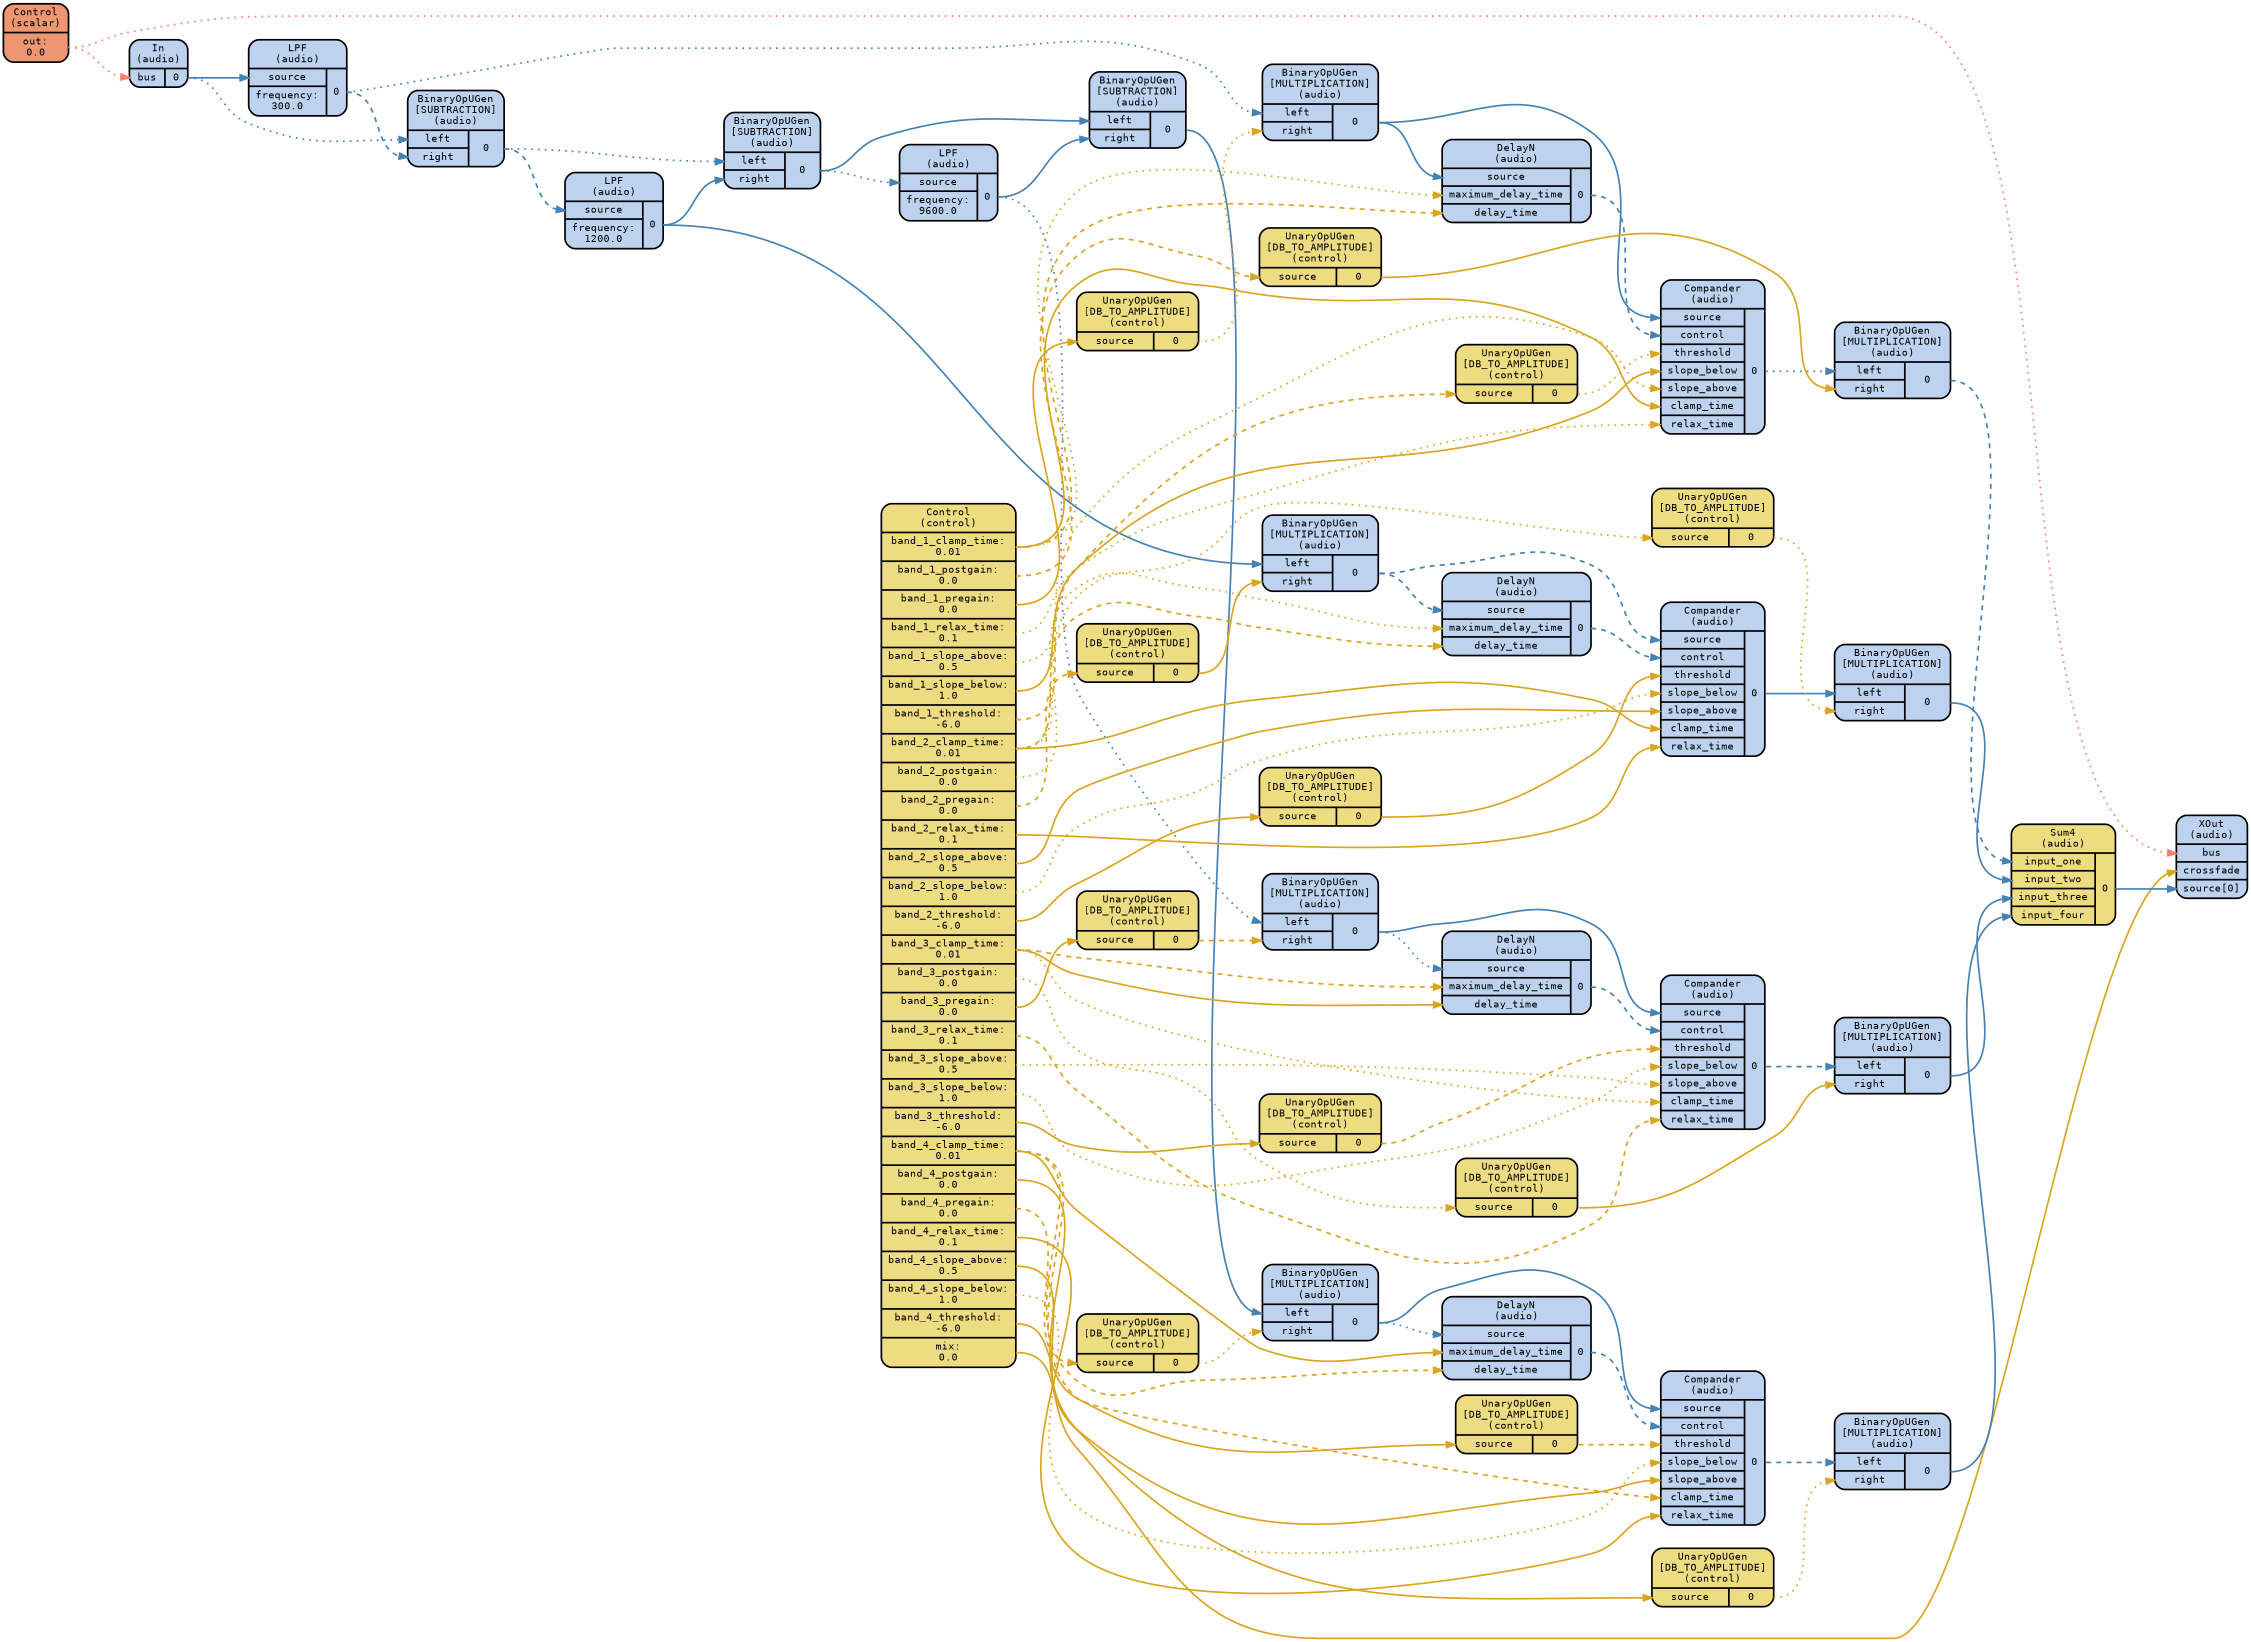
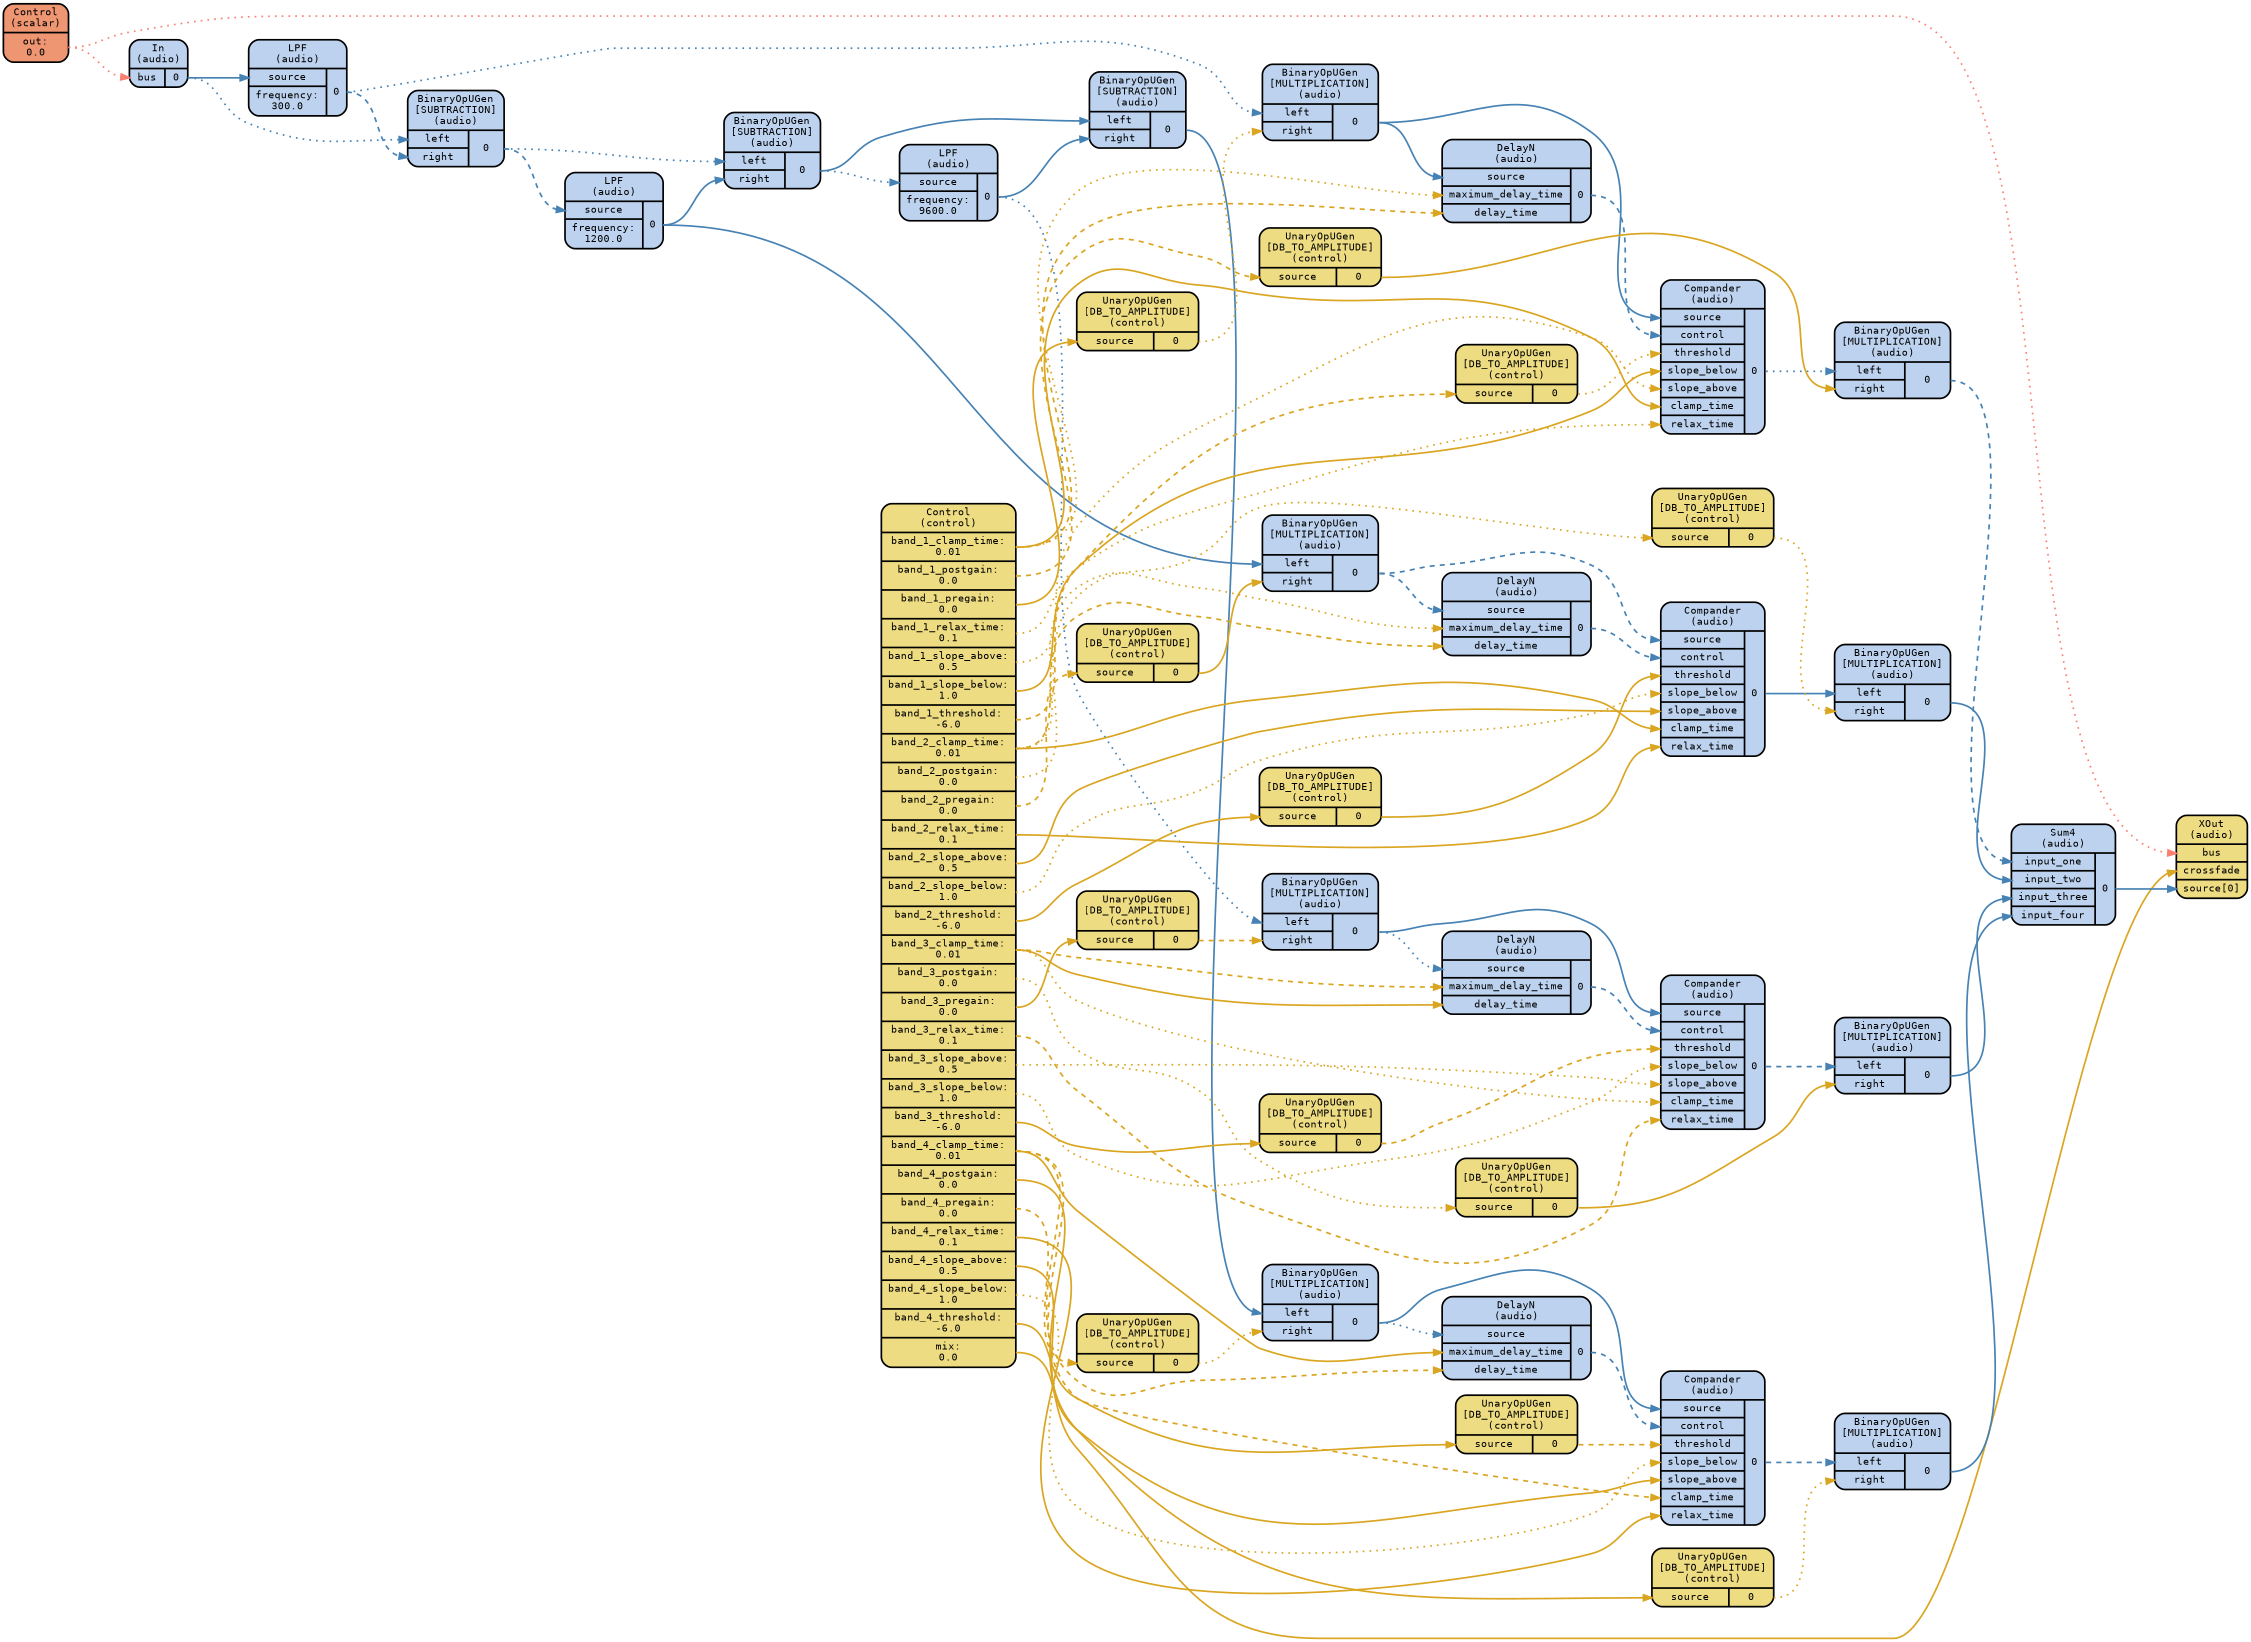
(2212, 857) -> (2212, 857)
(2063, 875) -> (2063, 875)
